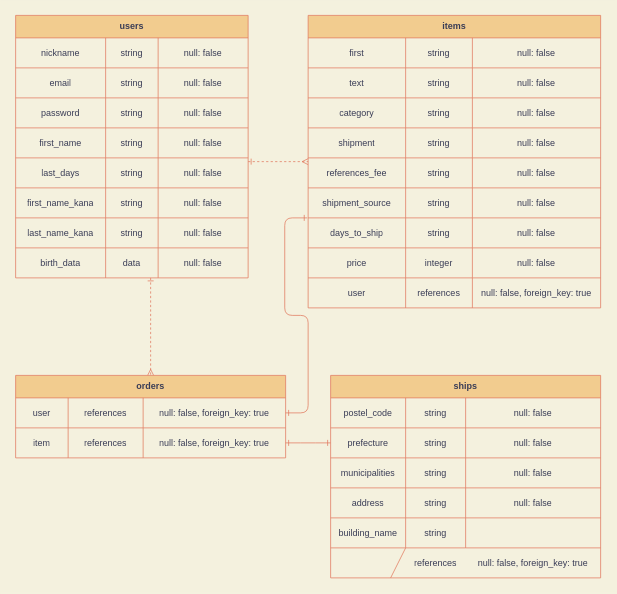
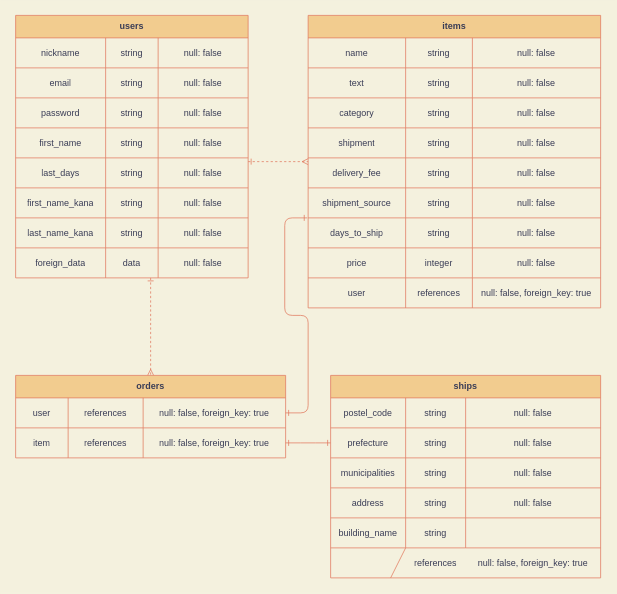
(357, 53) -> (357, 53)
(357, 173) -> (357, 173)
(60, 263) -> (60, 263)
